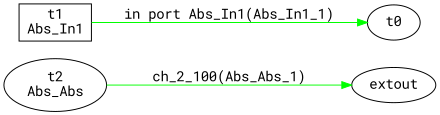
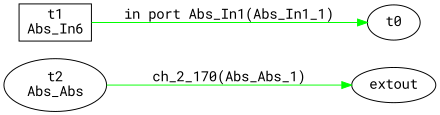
(55, 22) -> (55, 22)
(229, 78) -> (229, 78)
